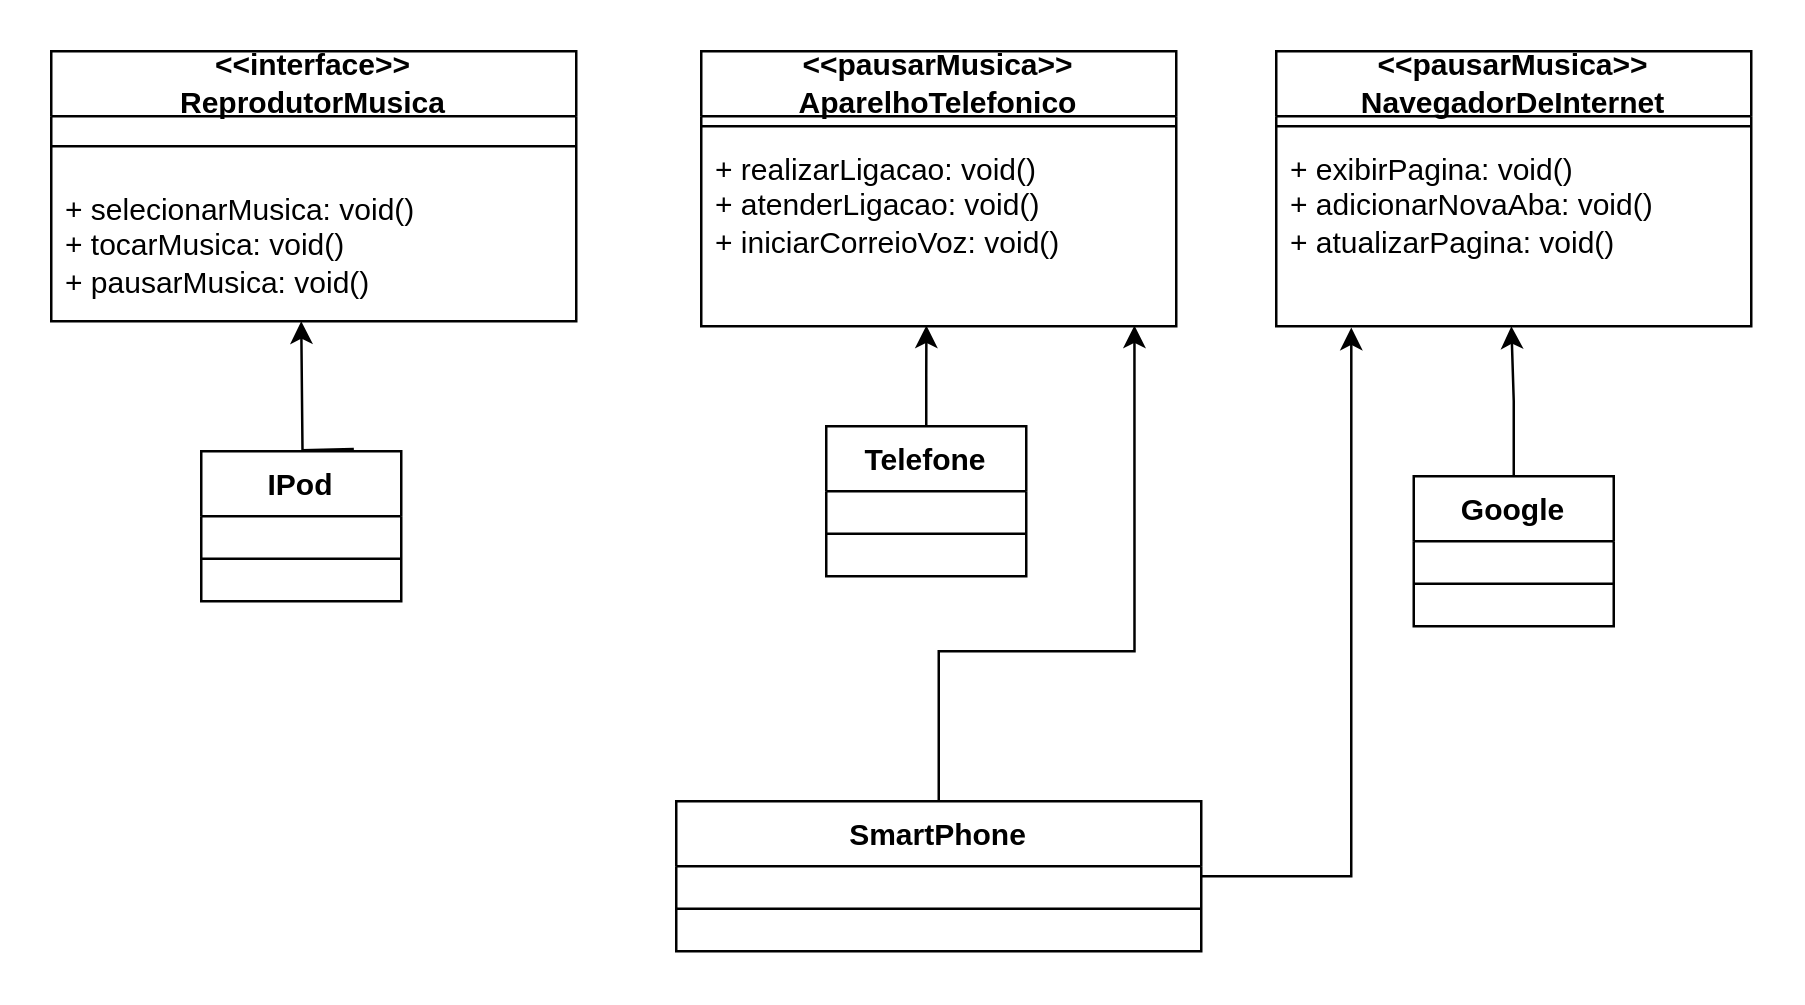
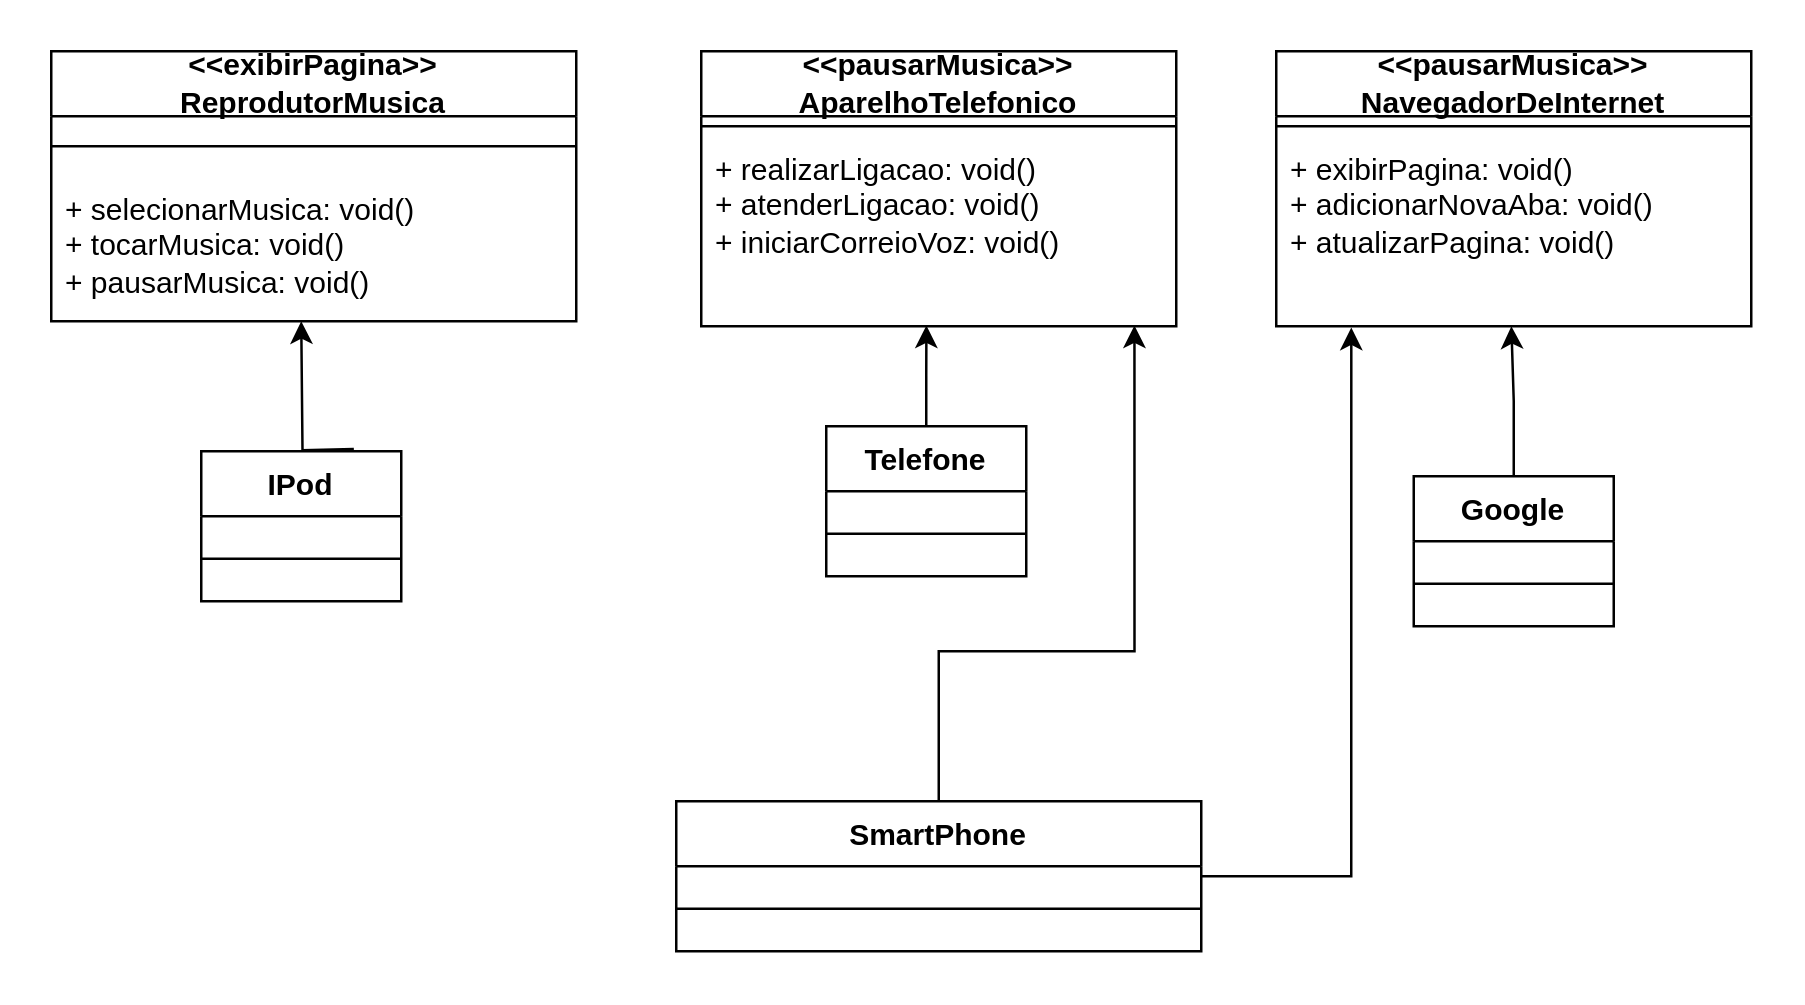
(314, 84) -> (314, 84)
